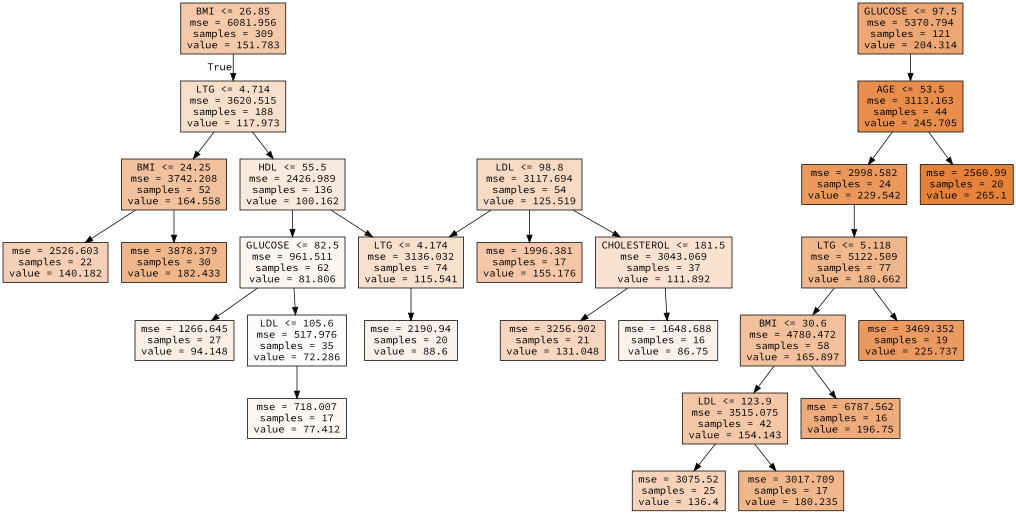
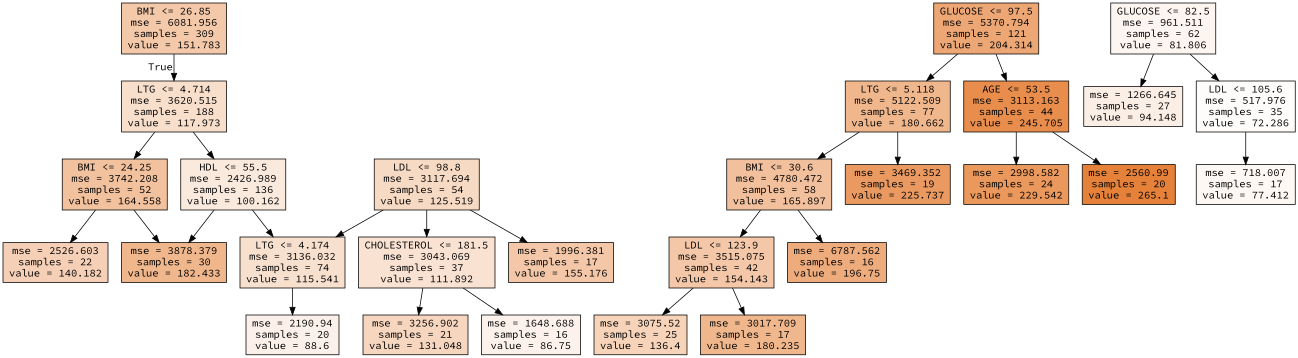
(854, 217) -> (945, 65)
(292, 220) -> (204, 223)
